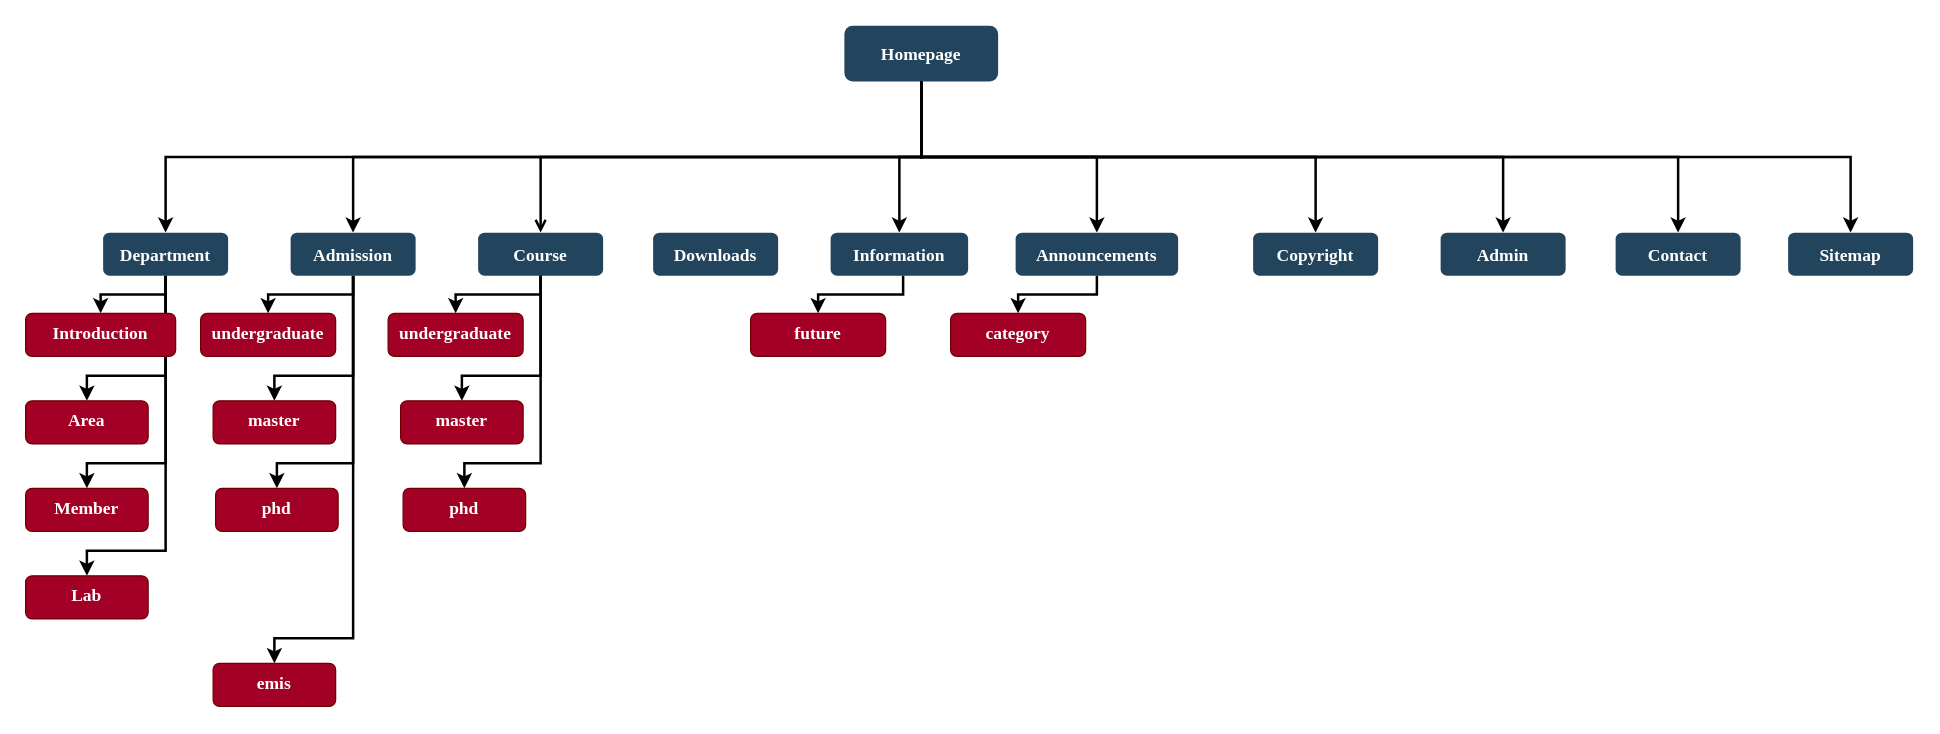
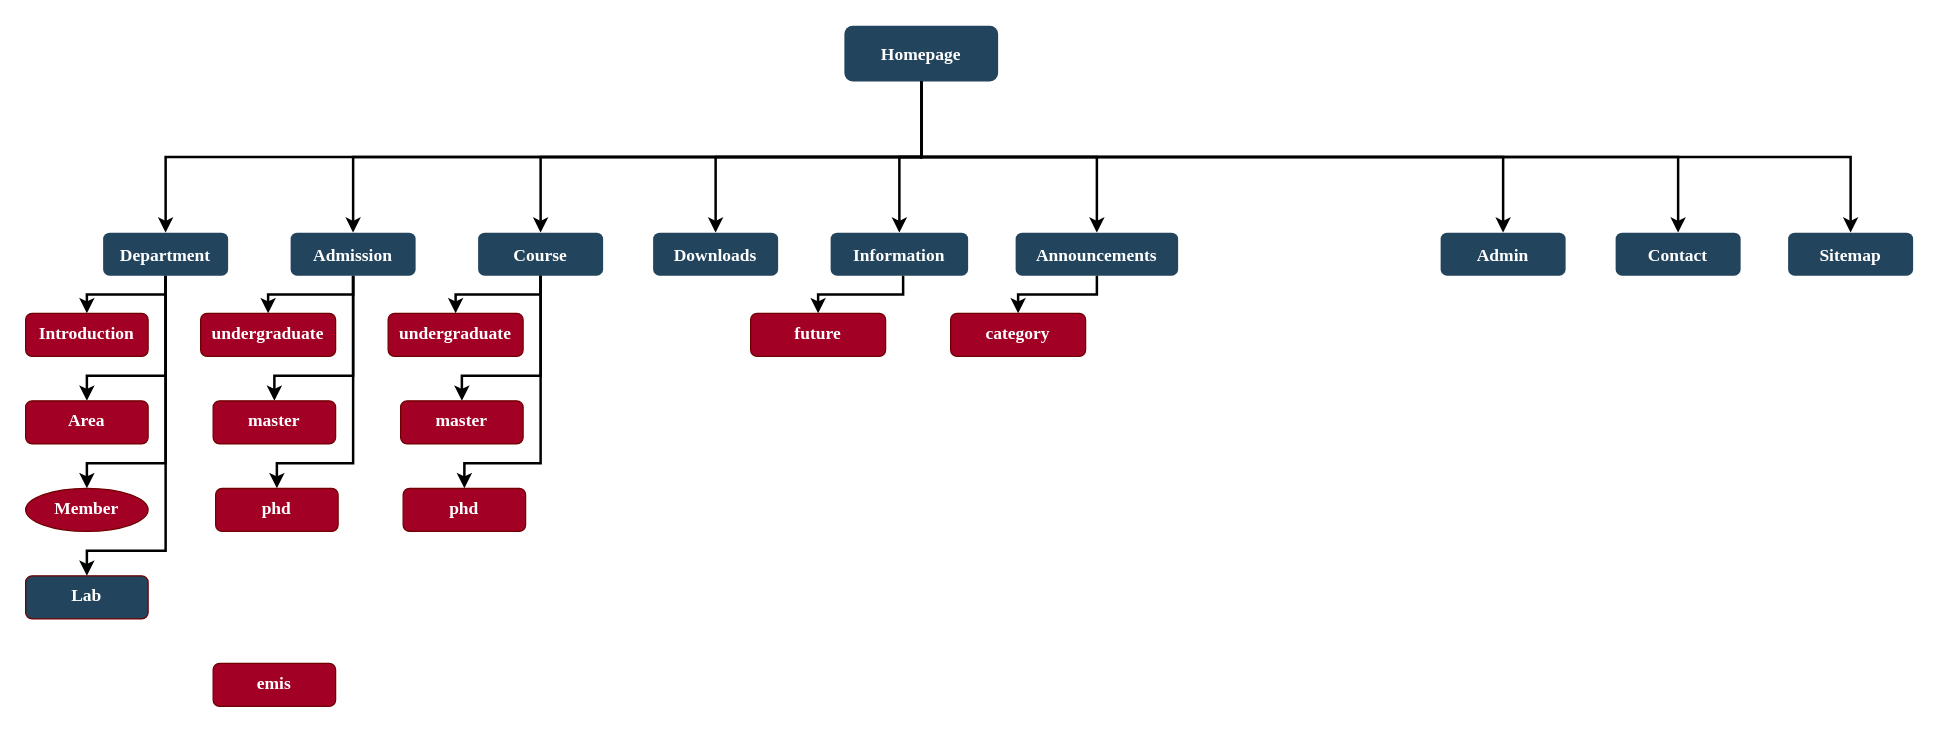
none -> (716, 190)
(1316, 190) -> none
(541, 221) -> (541, 220)
(1316, 254) -> none
(101, 335) -> (87, 335)
(87, 510) -> (87, 510)
(87, 597) -> (87, 597)
(353, 597) -> none
